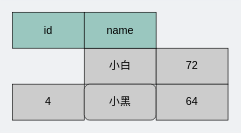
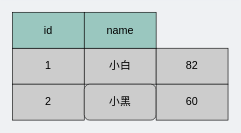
none -> (48, 66)
(192, 66) -> (192, 66)
(48, 102) -> (48, 102)
(192, 102) -> (192, 102)
